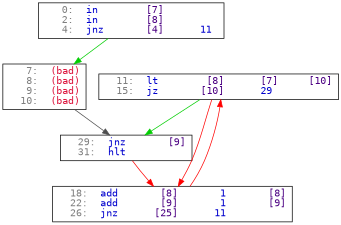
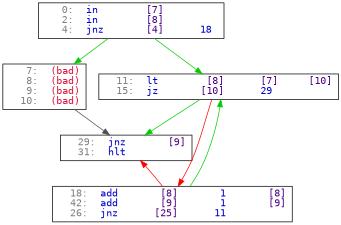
(194, 30) -> (194, 30)
none -> (175, 54)
(209, 148) -> (209, 148)
(140, 171) -> (154, 176)
(73, 203) -> (73, 203)
